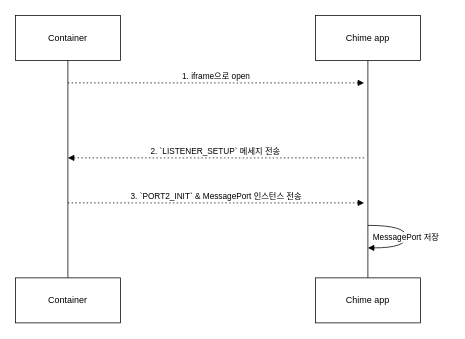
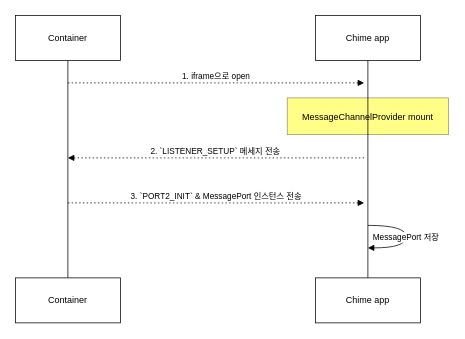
none -> (368, 116)
